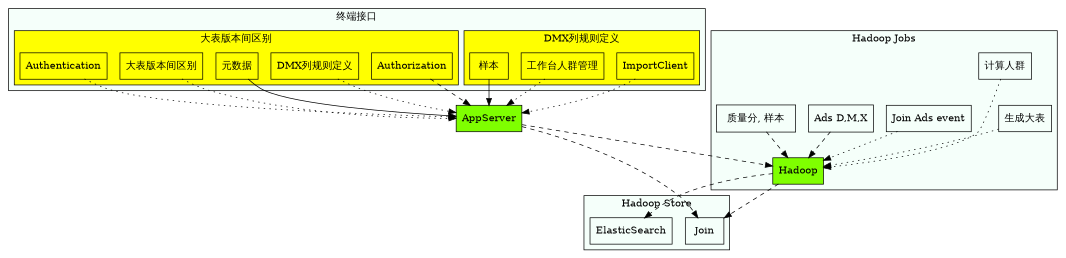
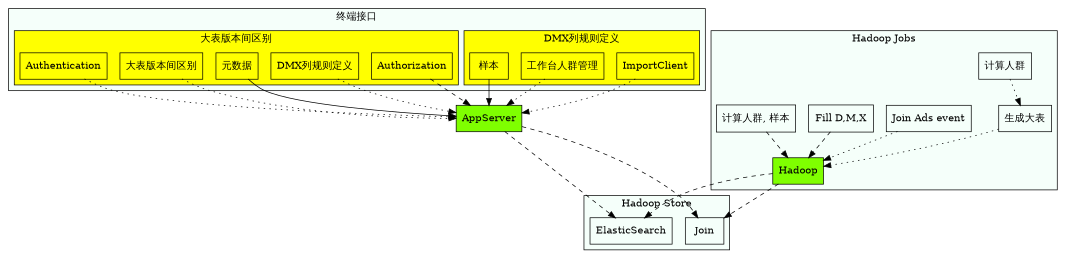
(756, 119) -> (756, 119)
(841, 119) -> (841, 119)
(644, 145) -> (557, 173)
(919, 153) -> (1014, 89)
